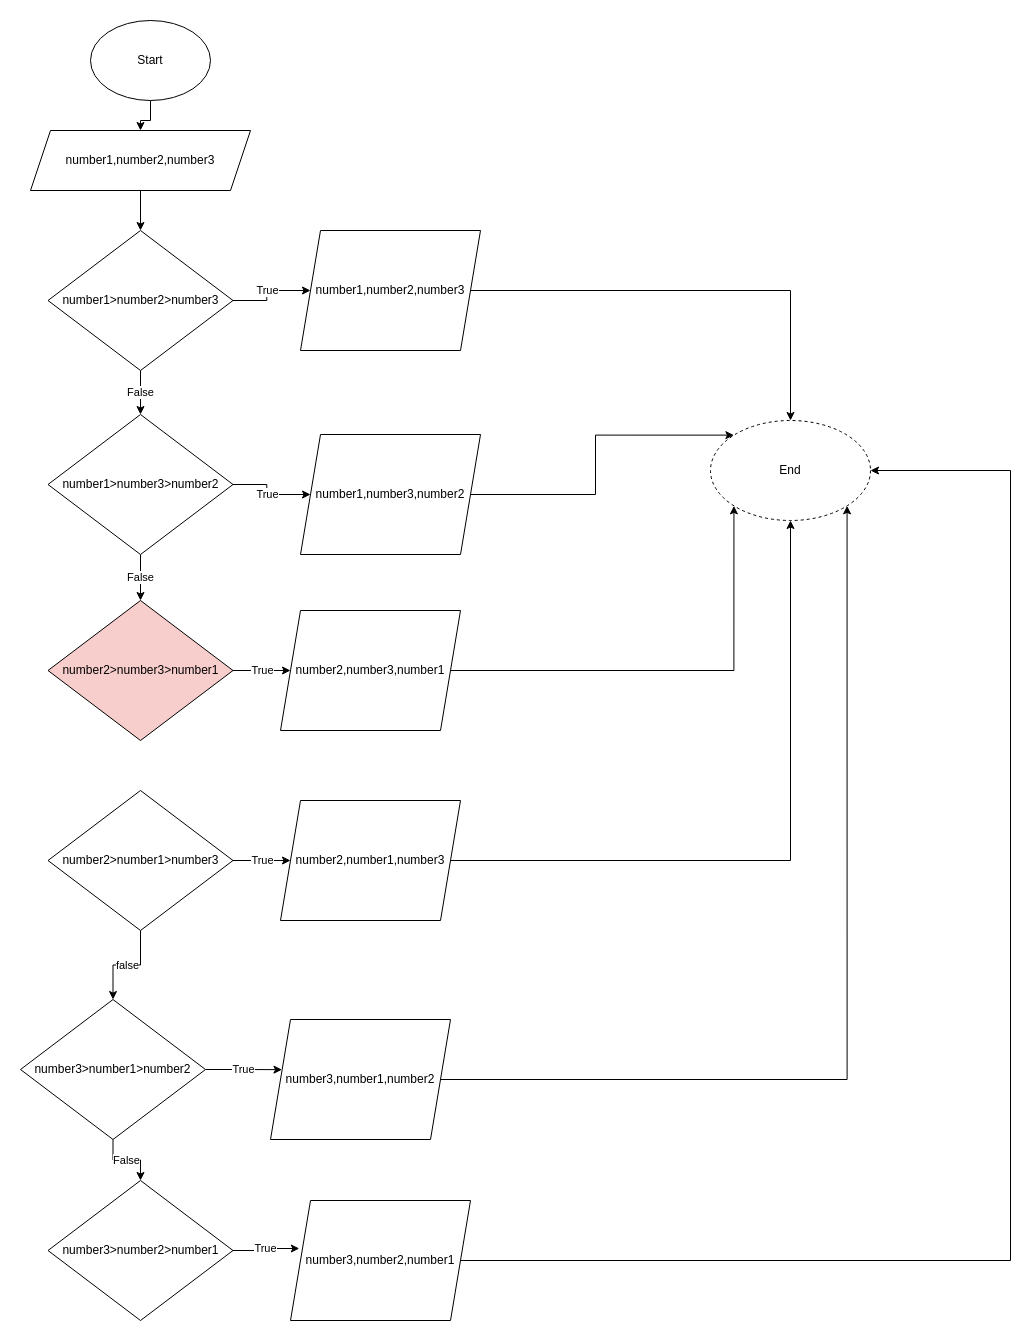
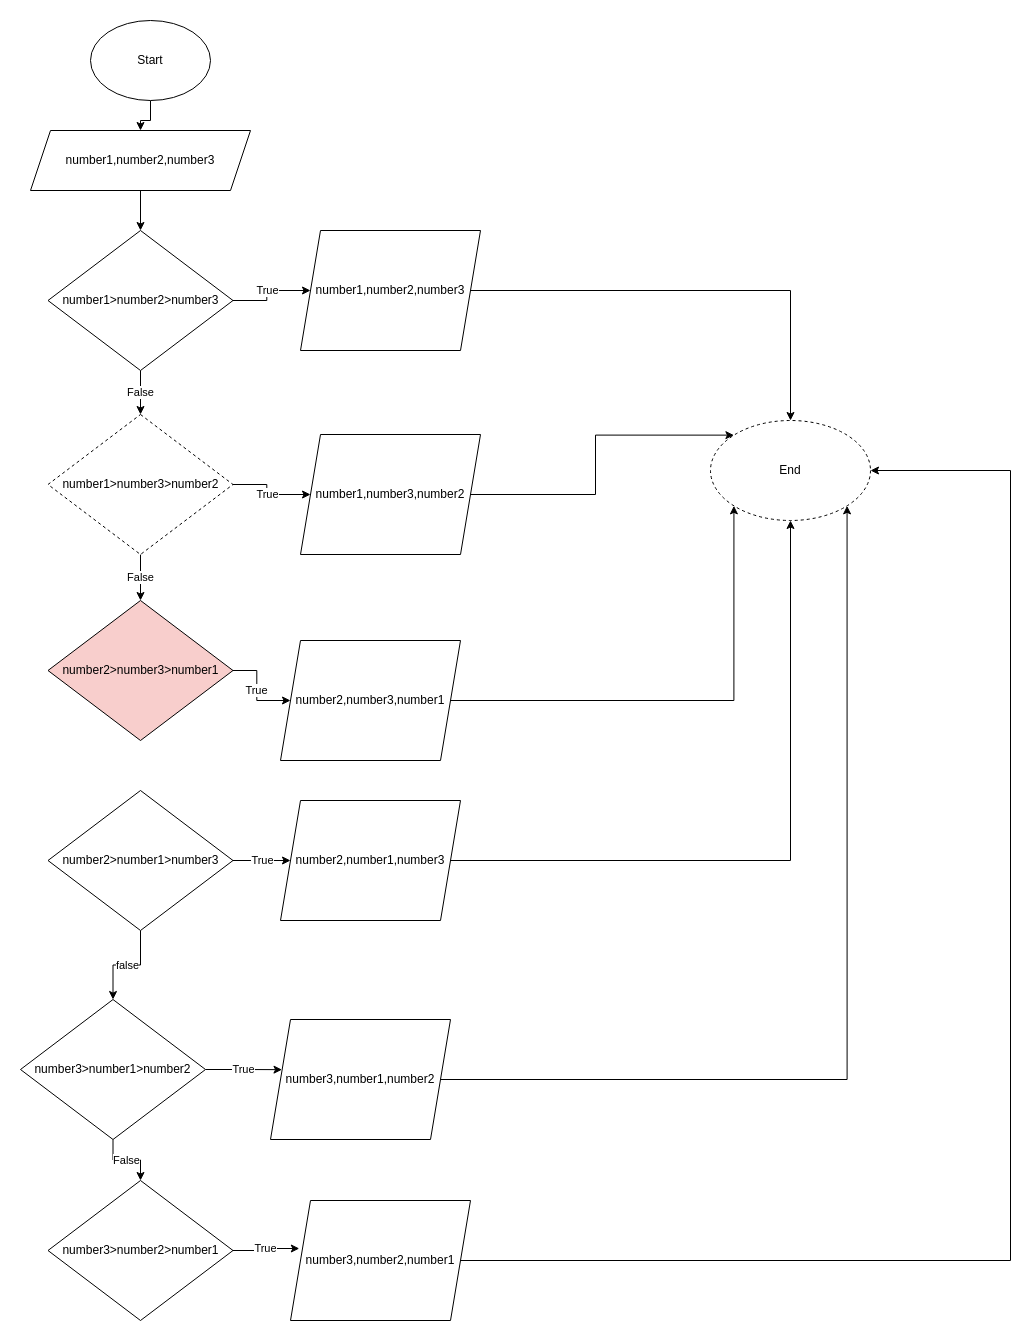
(141, 485) -> (141, 485)
(371, 671) -> (371, 701)
